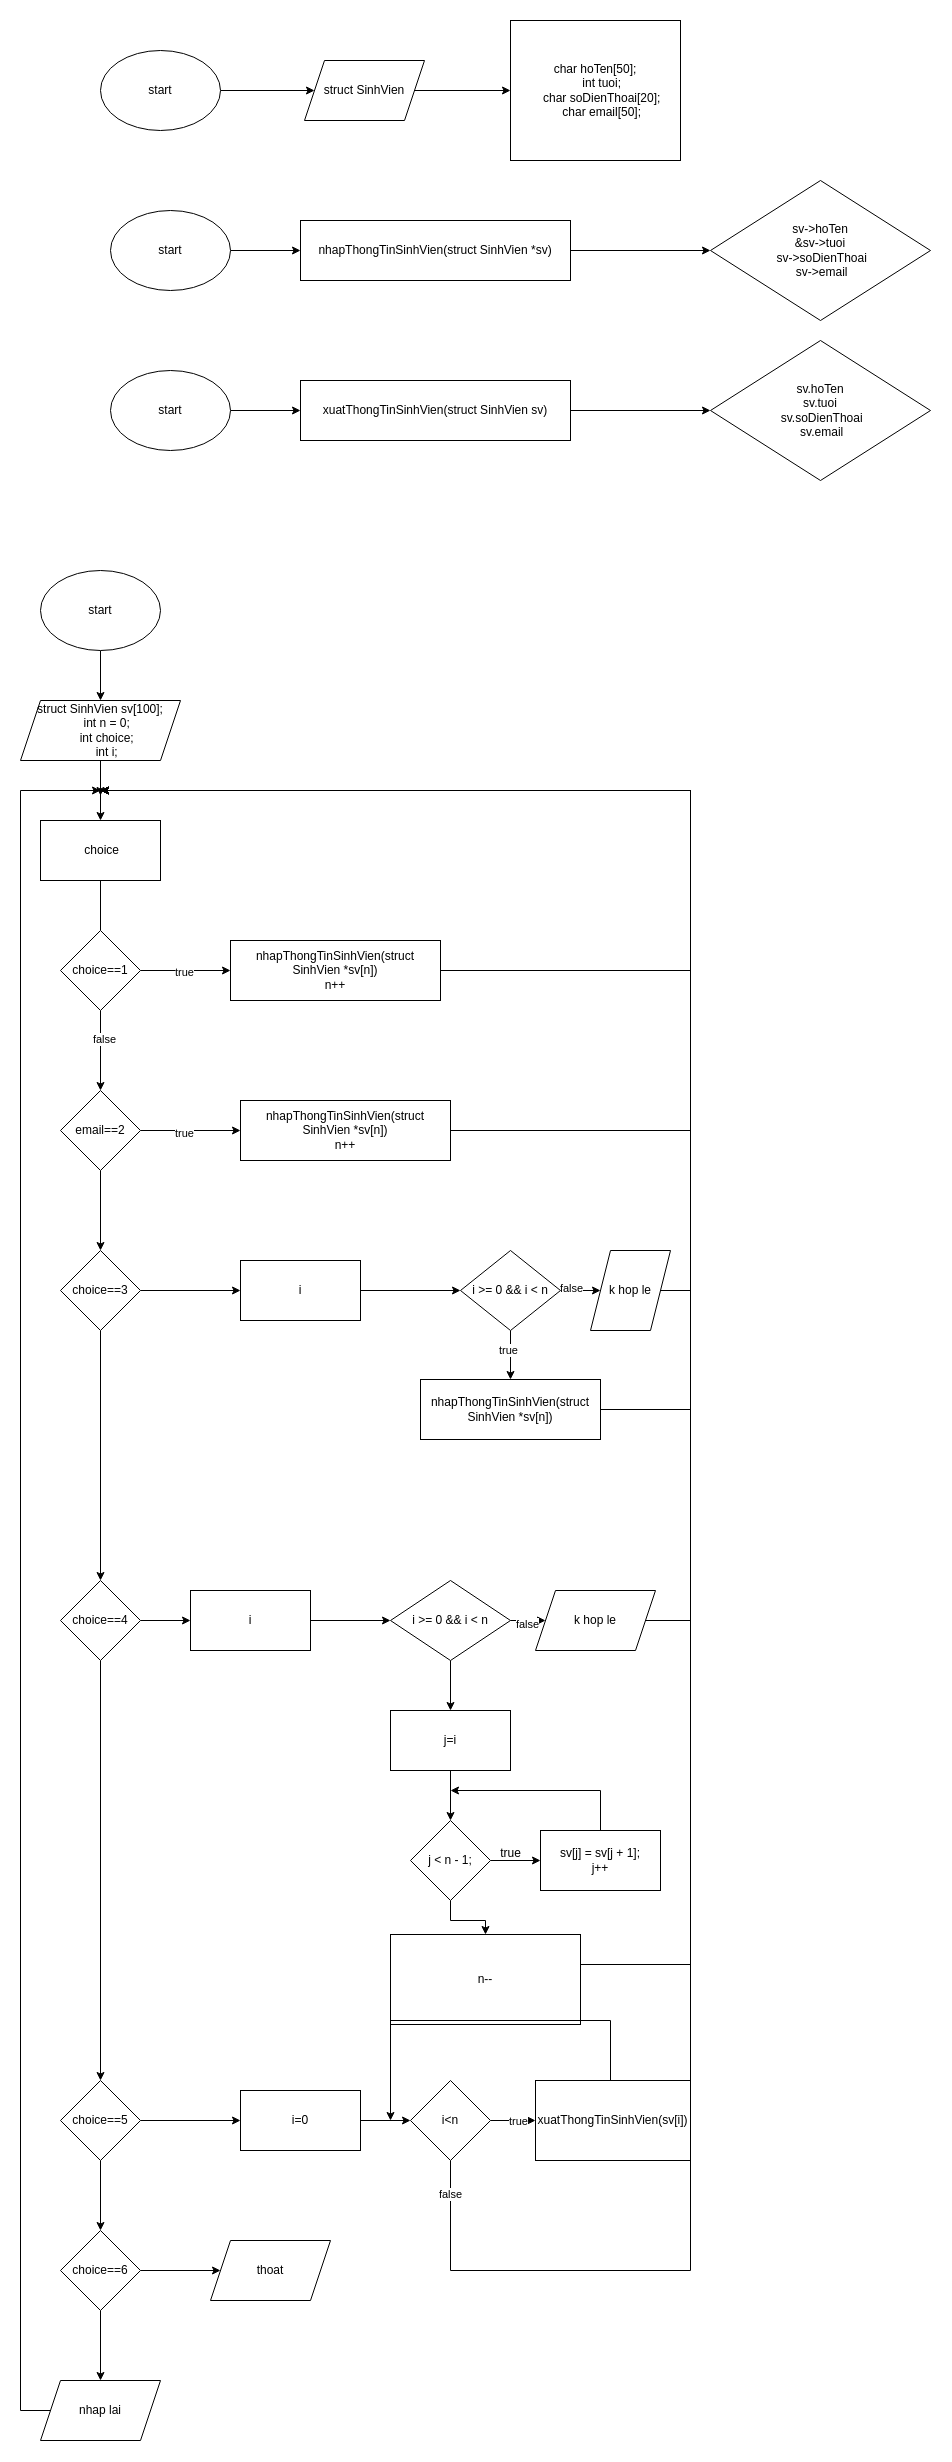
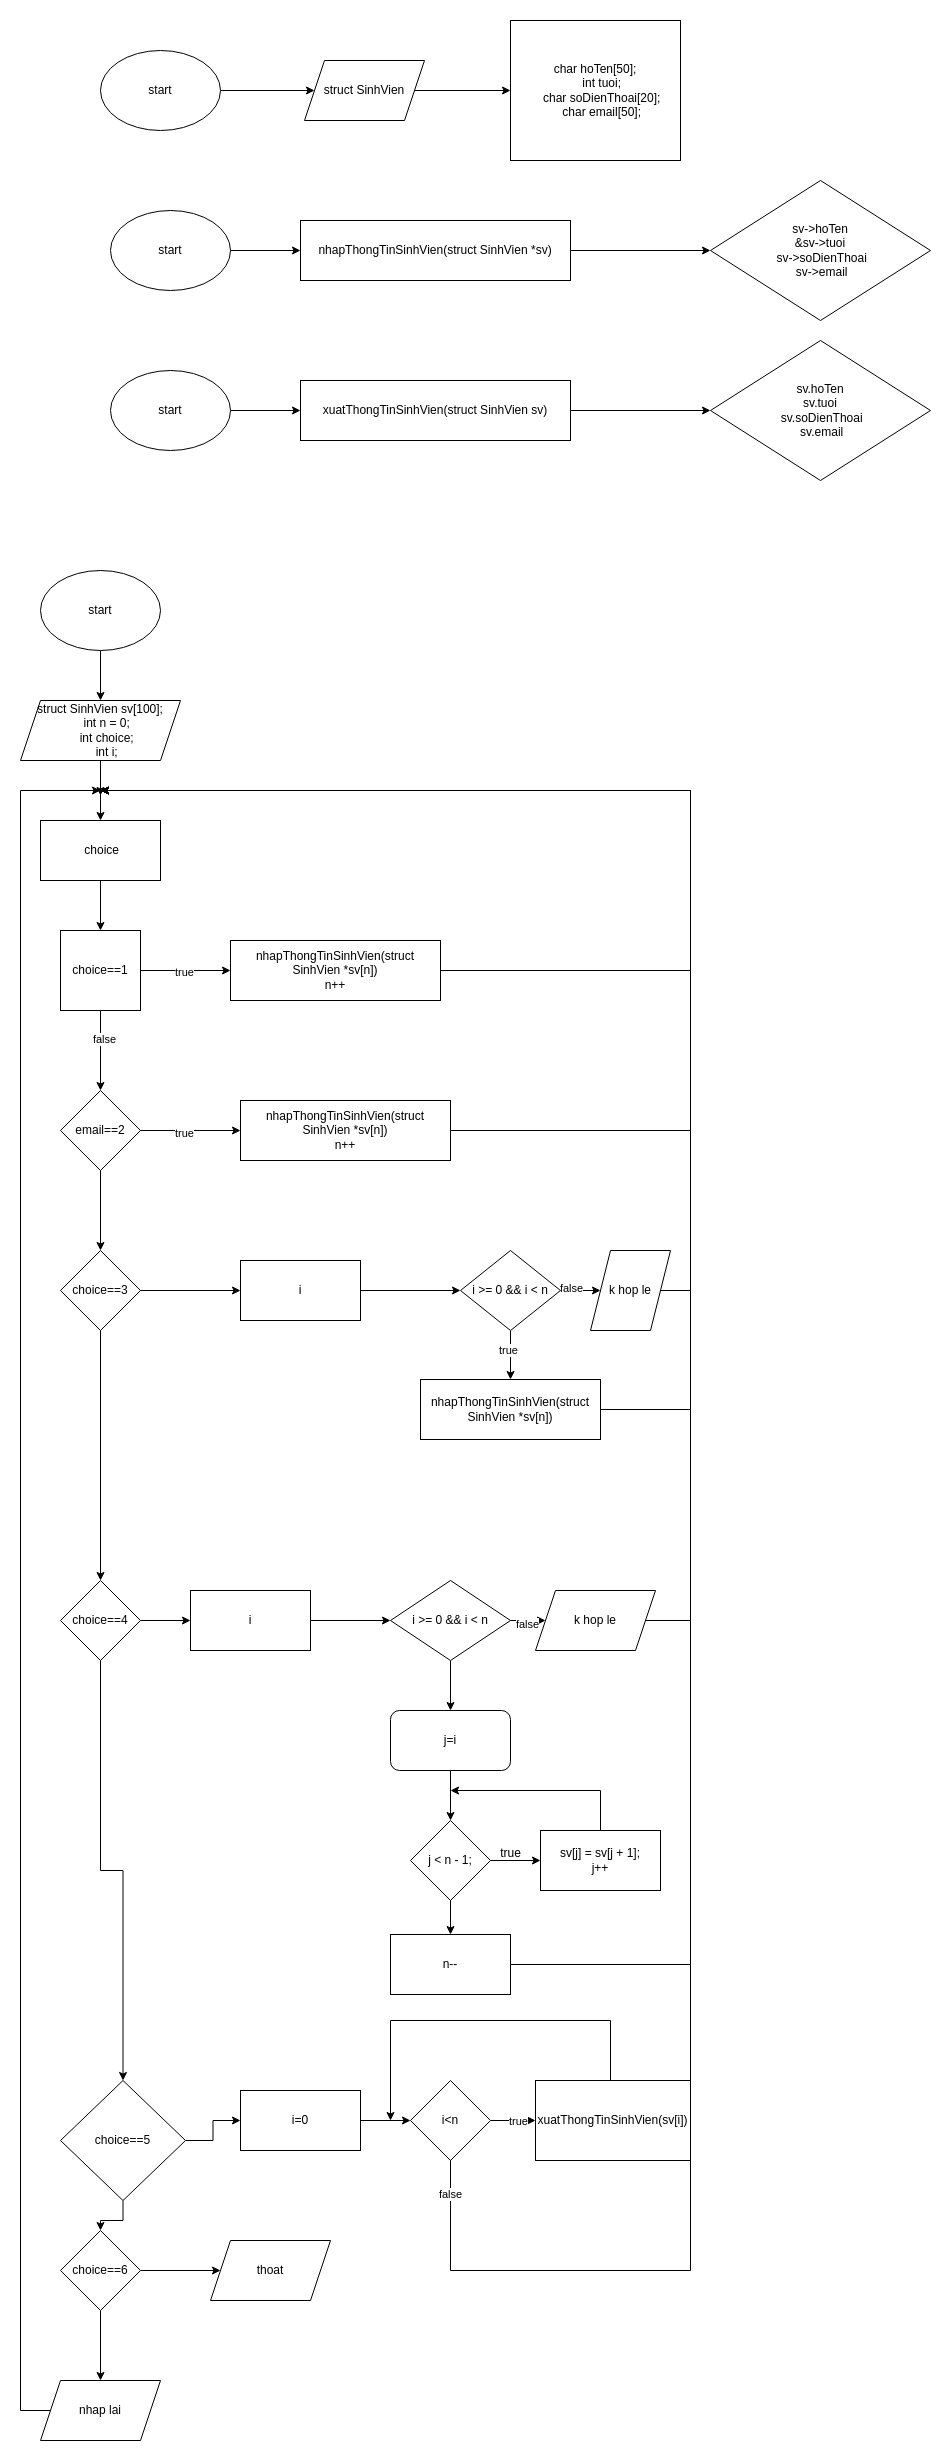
(101, 926) -> (101, 922)
(101, 971) -> (101, 971)
(451, 1741) -> (451, 1741)
(486, 1980) -> (451, 1965)
(101, 2121) -> (123, 2141)
